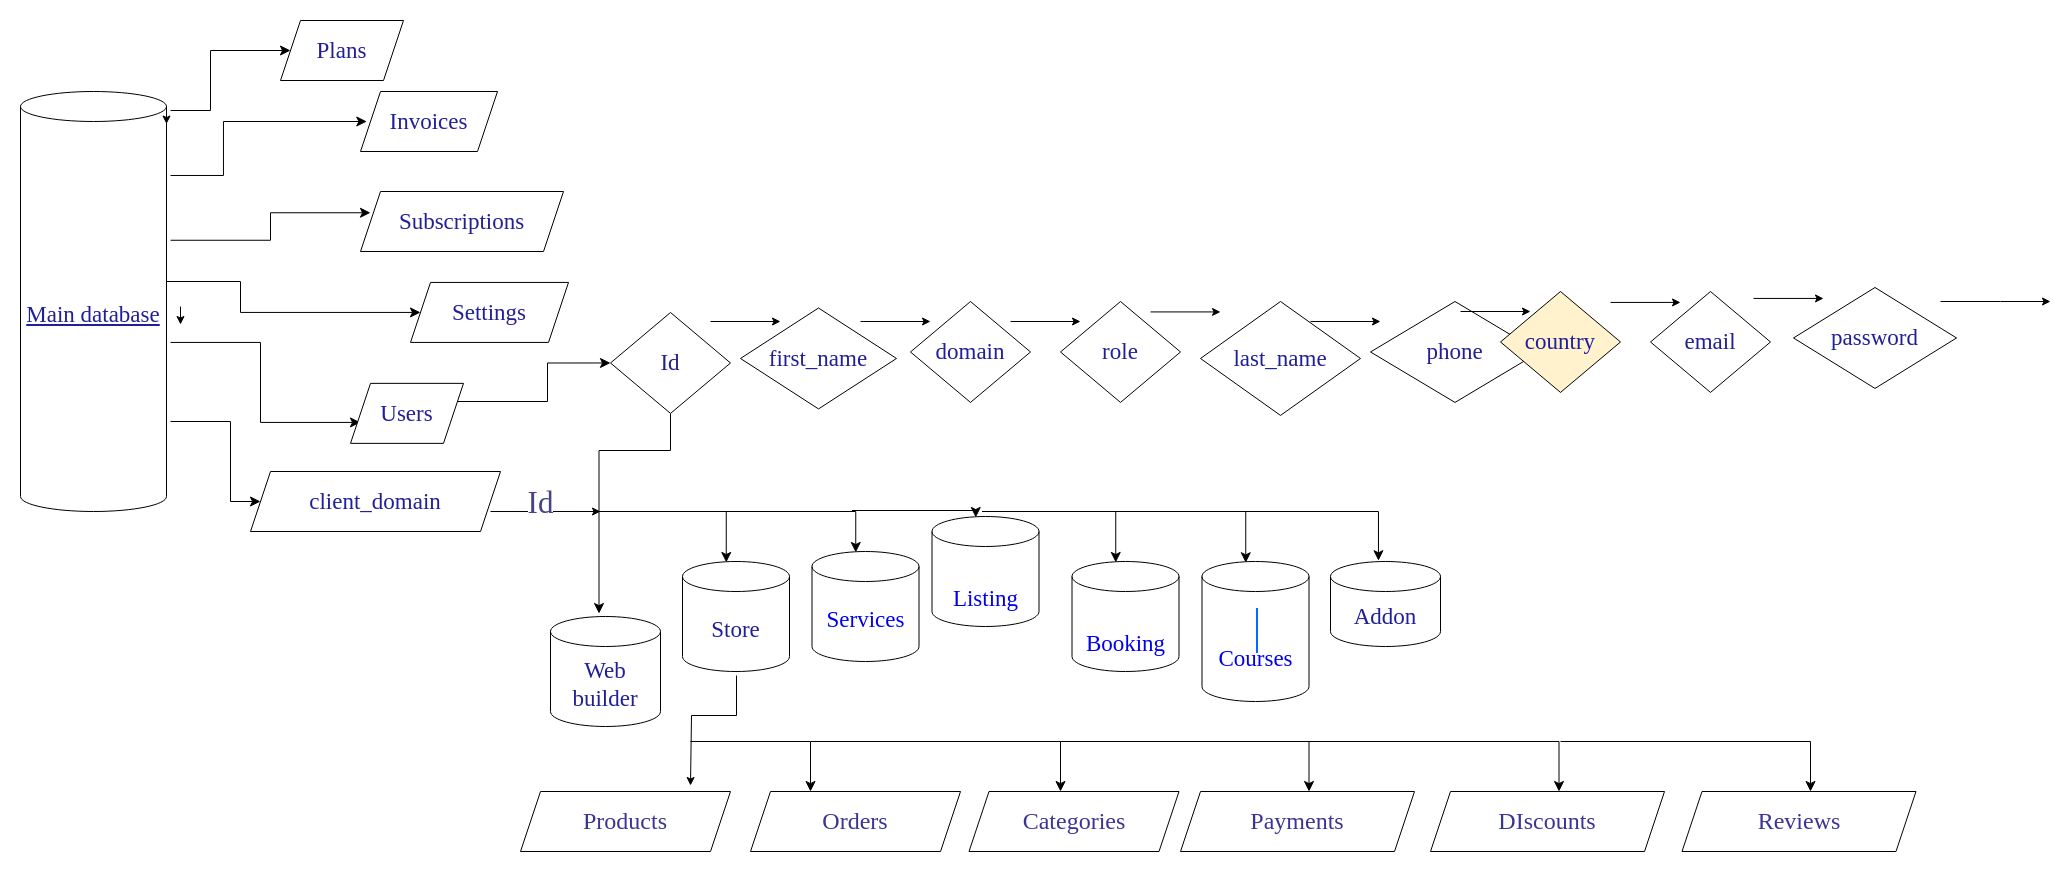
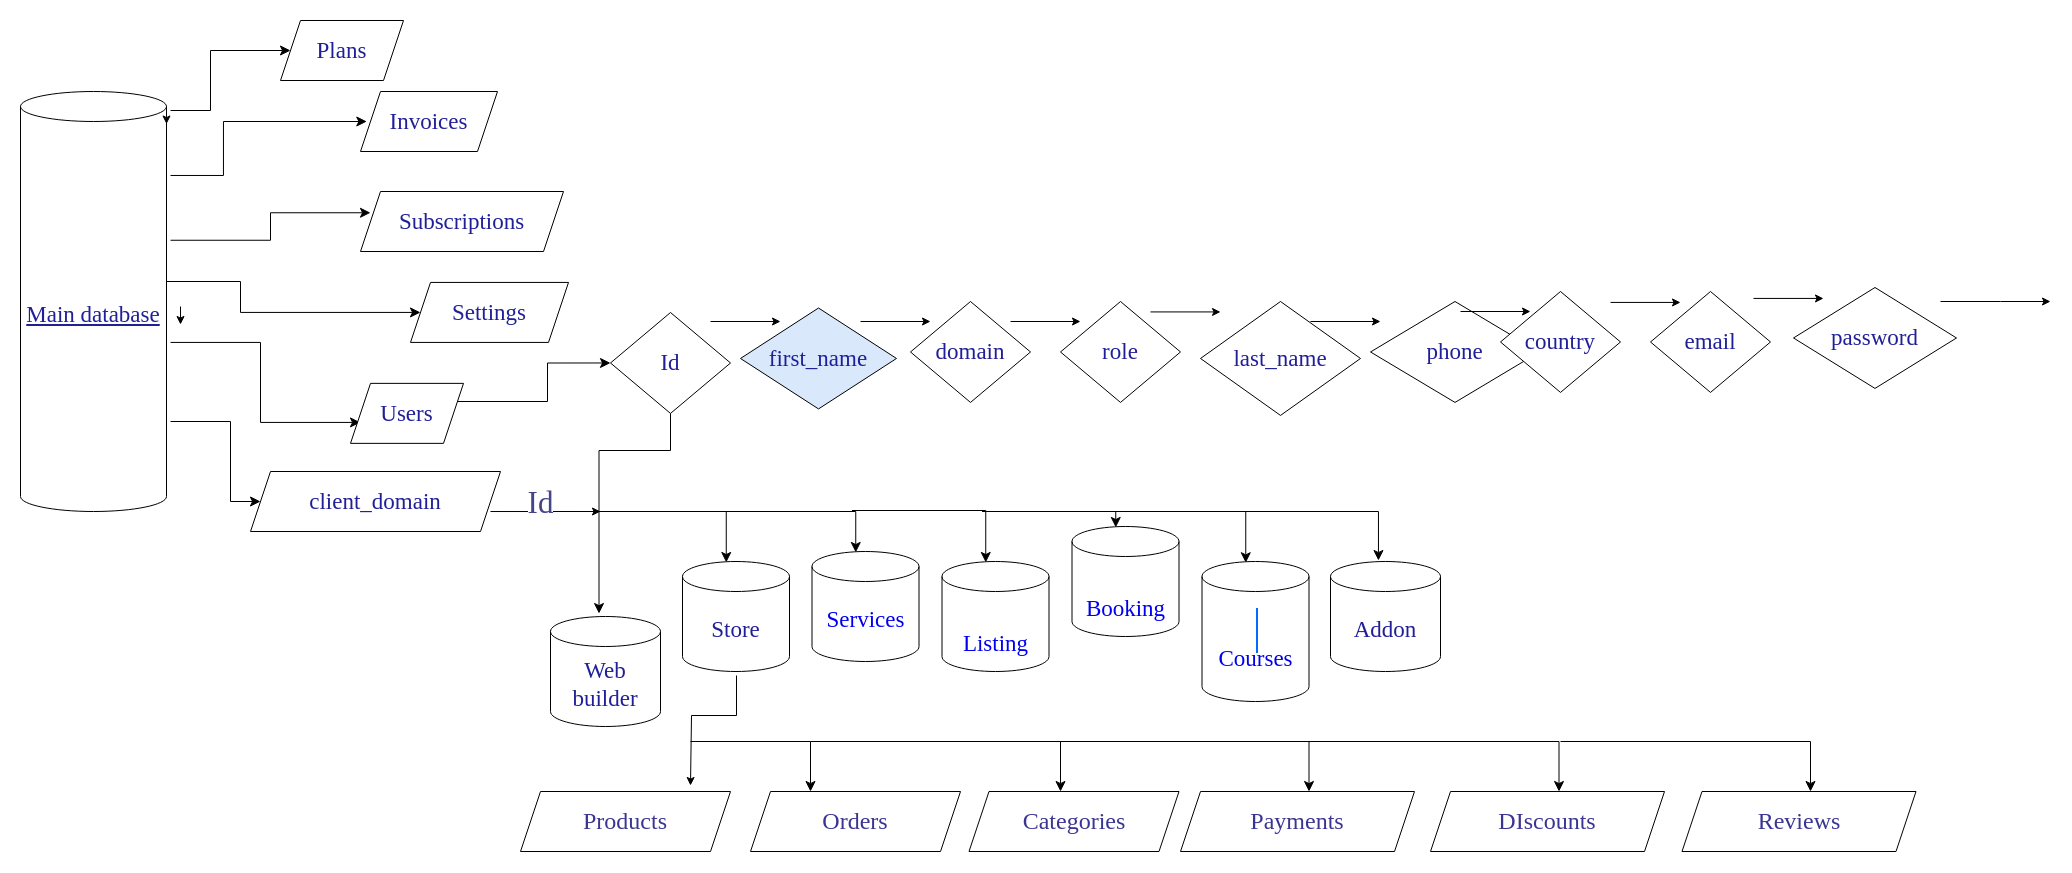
(1561, 342) -> (1561, 342)
(819, 358) -> (819, 358)
(986, 572) -> (996, 617)
(1386, 604) -> (1386, 617)
(1126, 617) -> (1126, 582)
